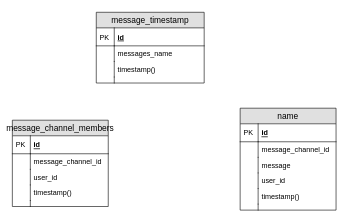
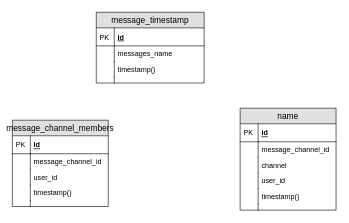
(276, 166) -> (275, 166)
